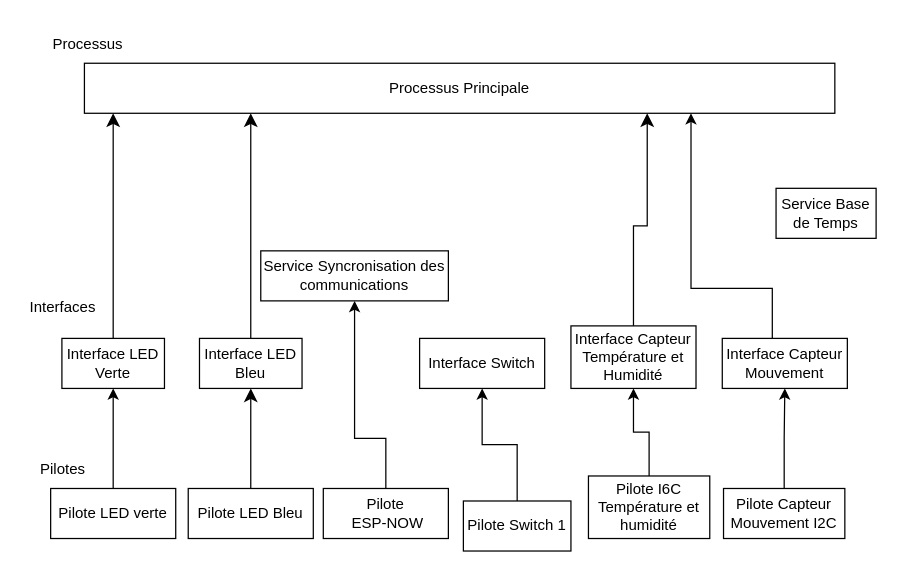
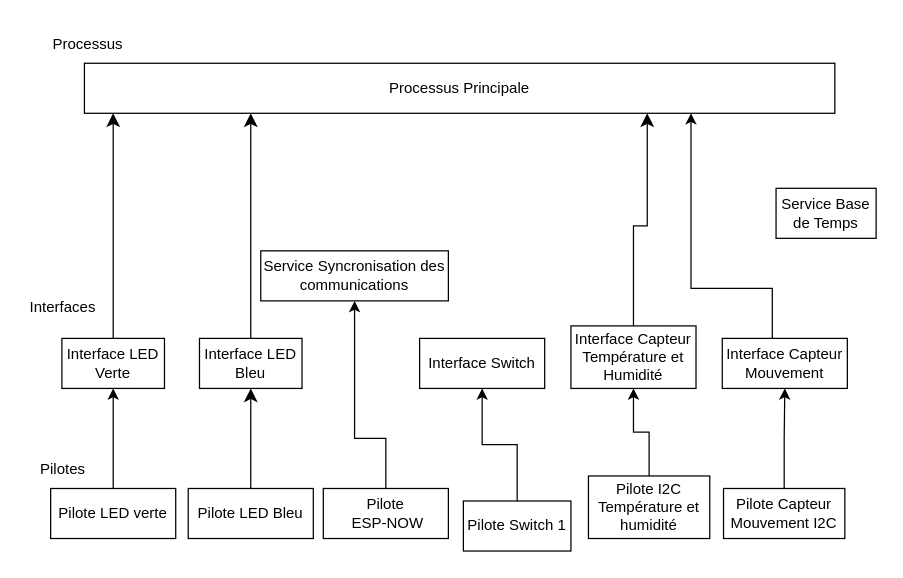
(649, 507) -> (649, 507)
